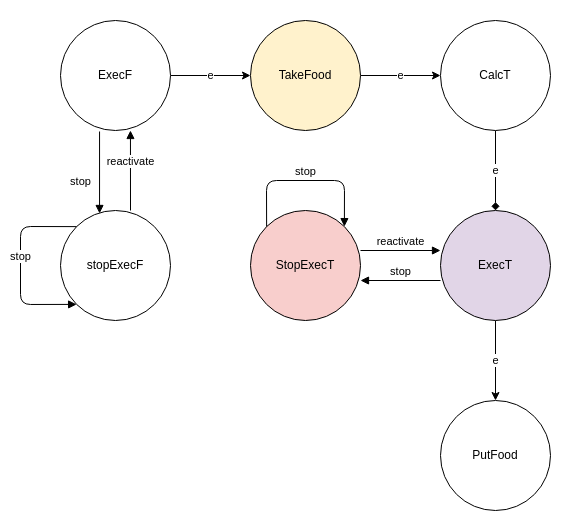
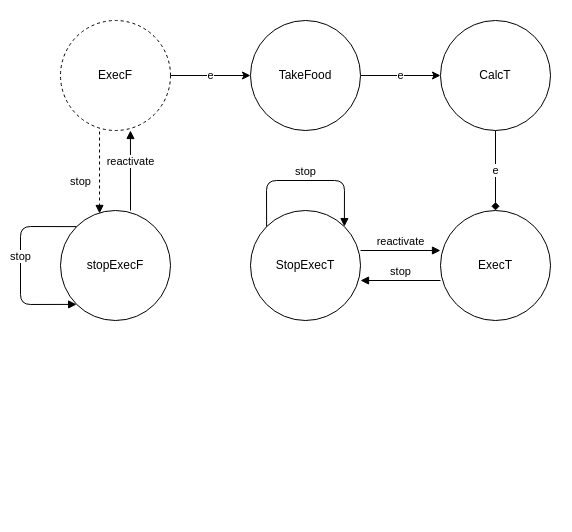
(116, 76) -> (116, 76)
(306, 76) -> (306, 76)
(100, 168) -> (100, 168)
(306, 266) -> (306, 266)
(496, 266) -> (496, 266)
(496, 357) -> none
(496, 456) -> none
